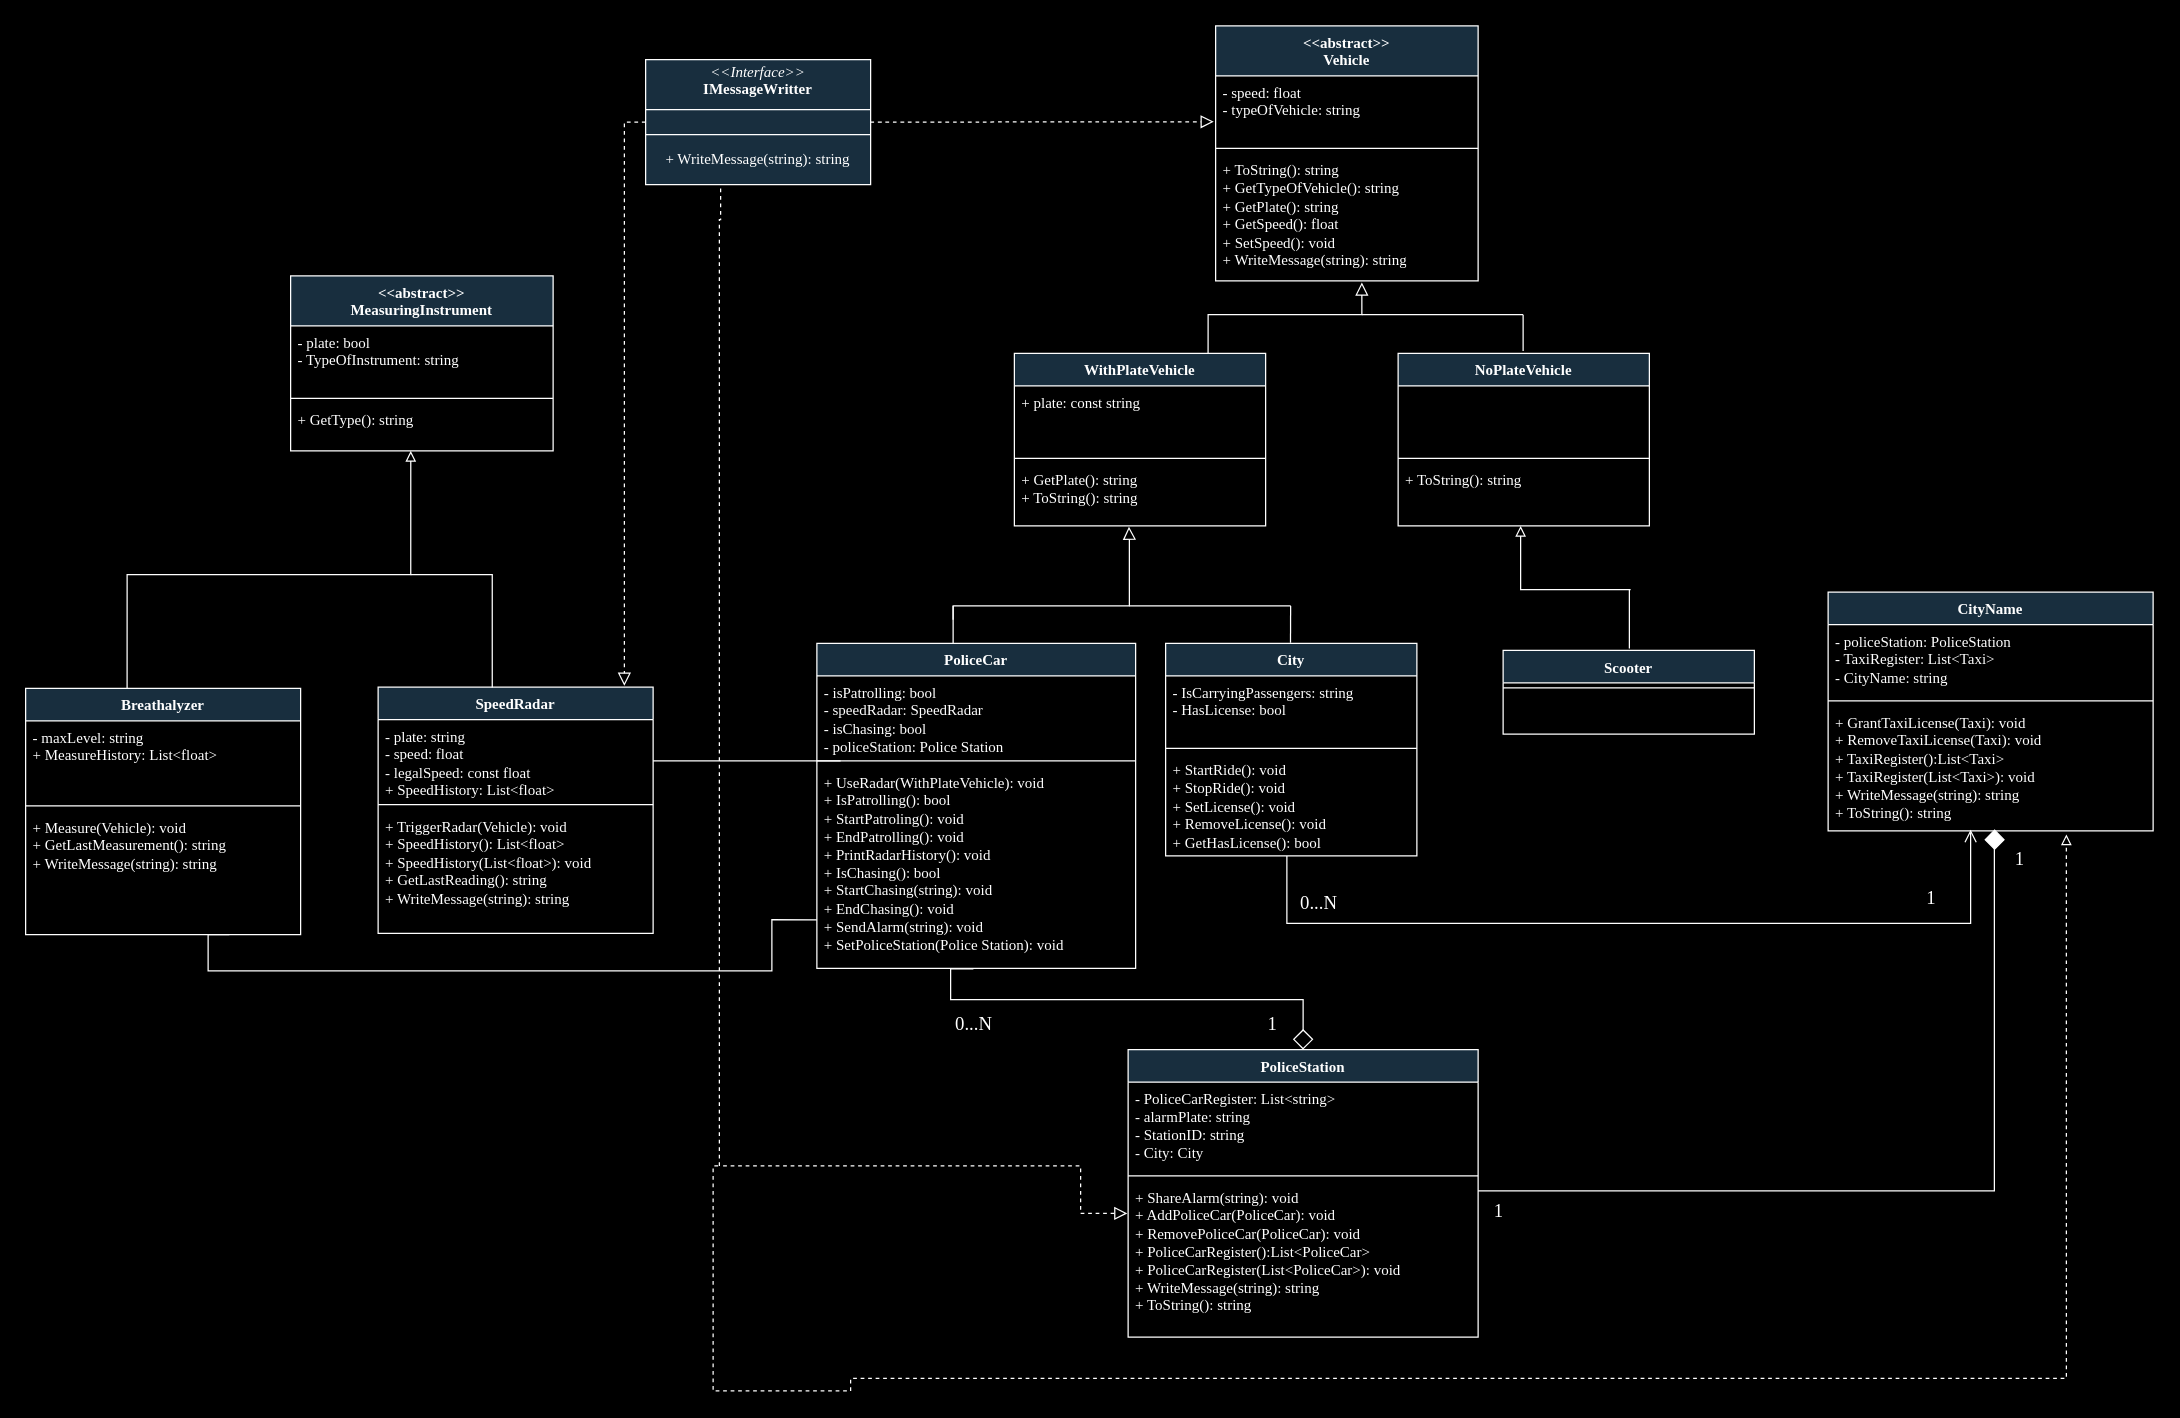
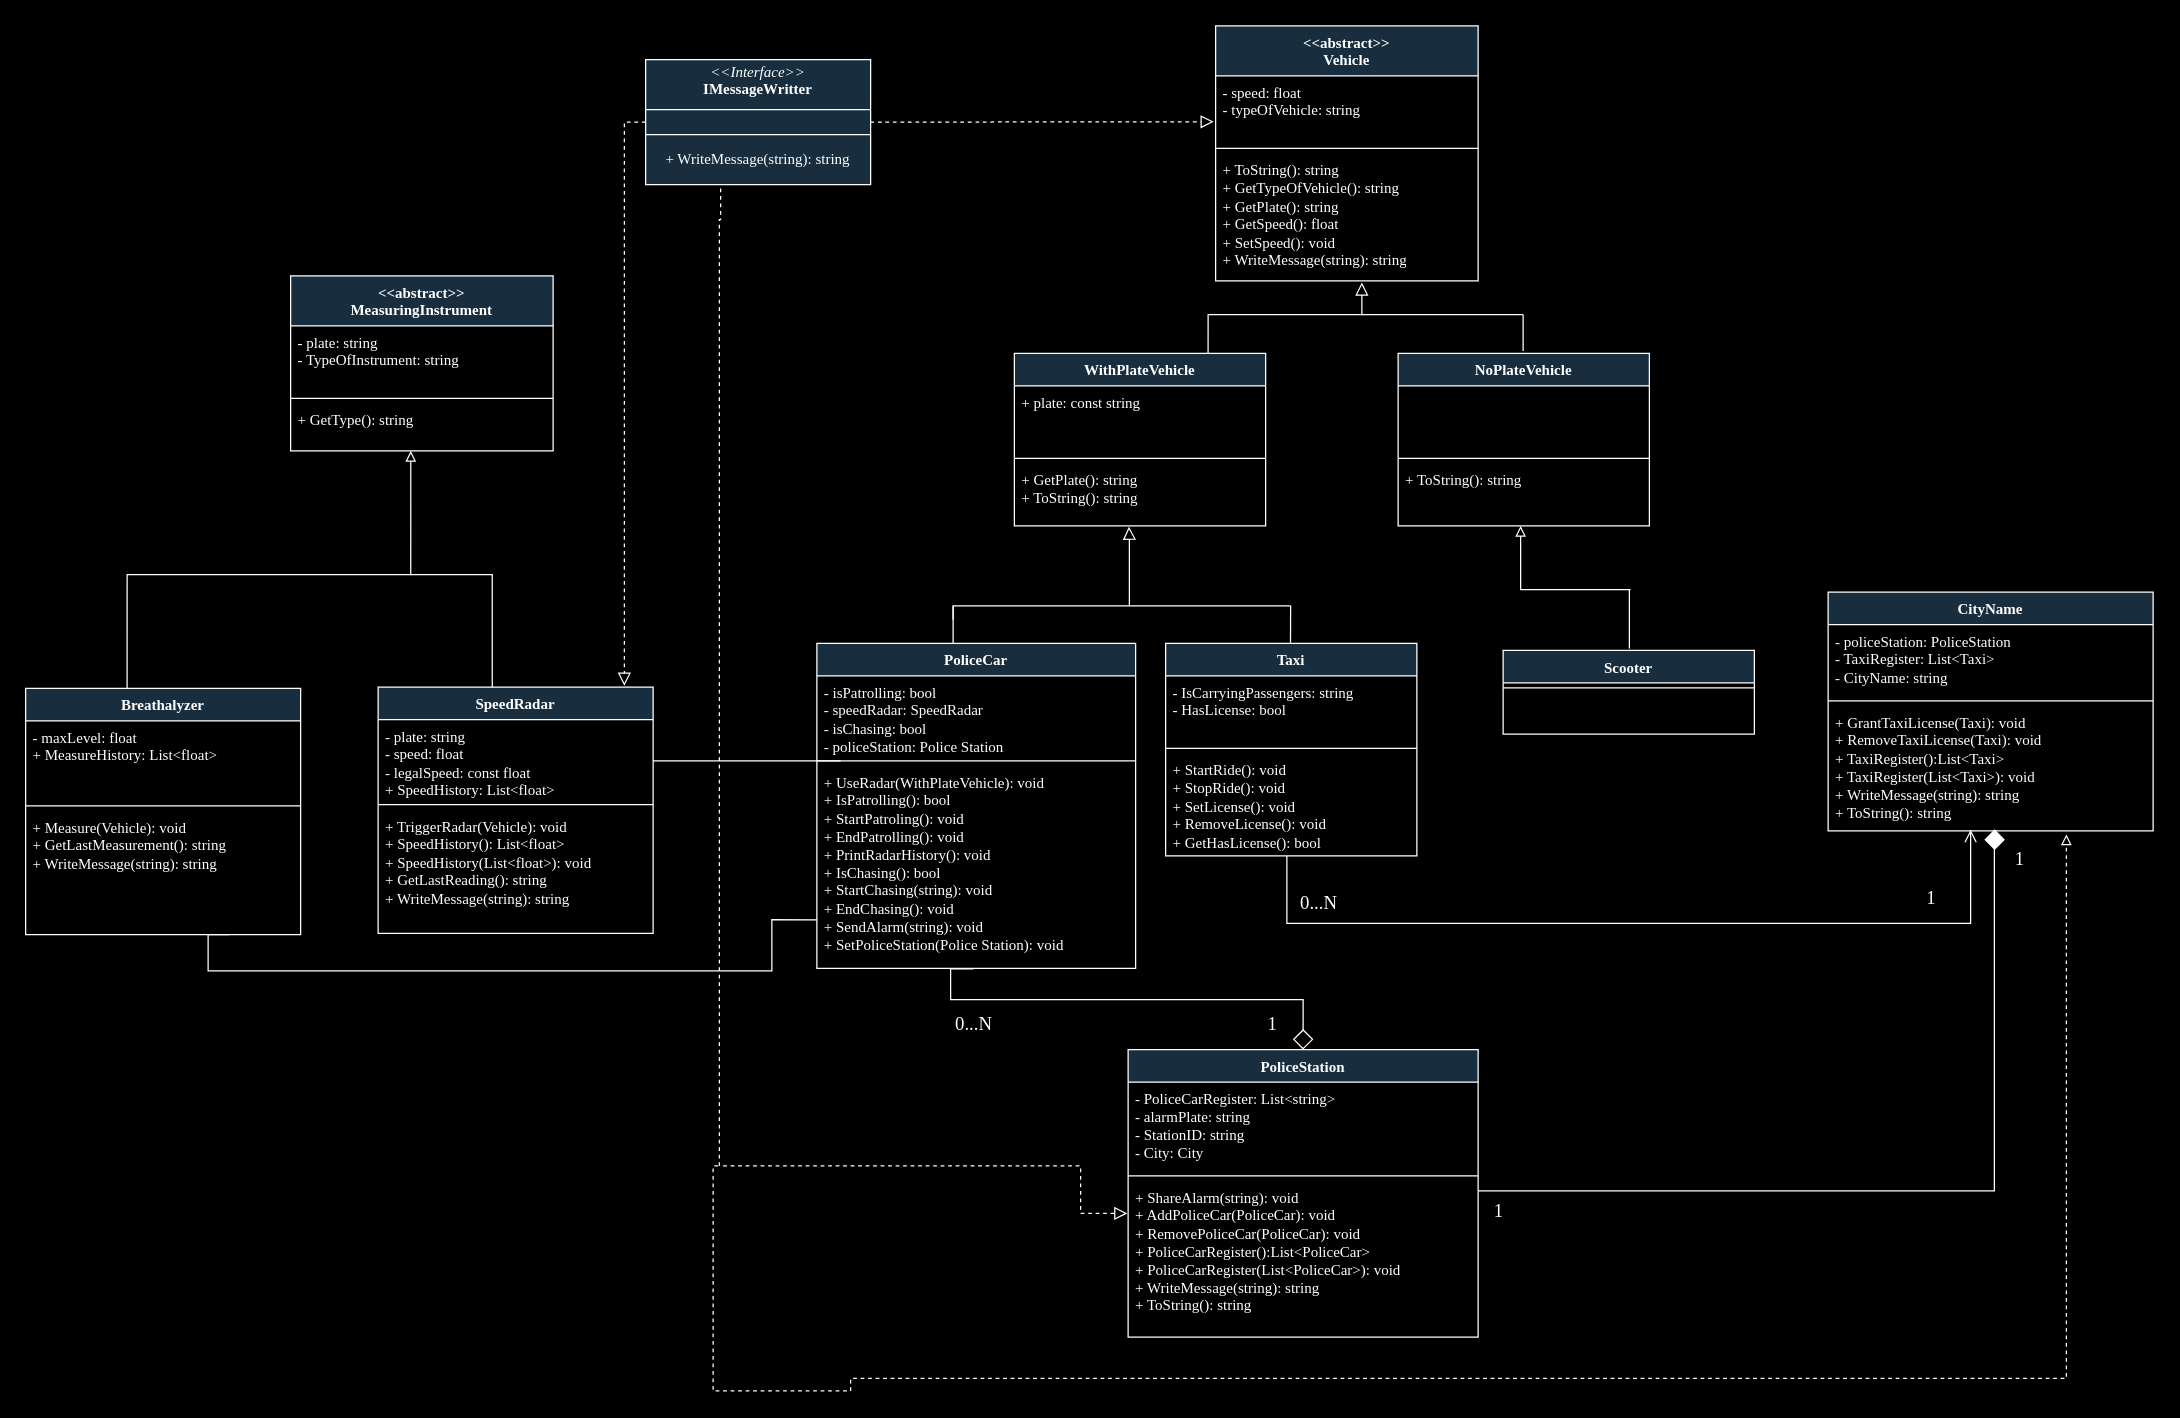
(400, 352) -> (400, 352)
(1291, 661) -> (1291, 661)
(143, 747) -> (143, 747)
